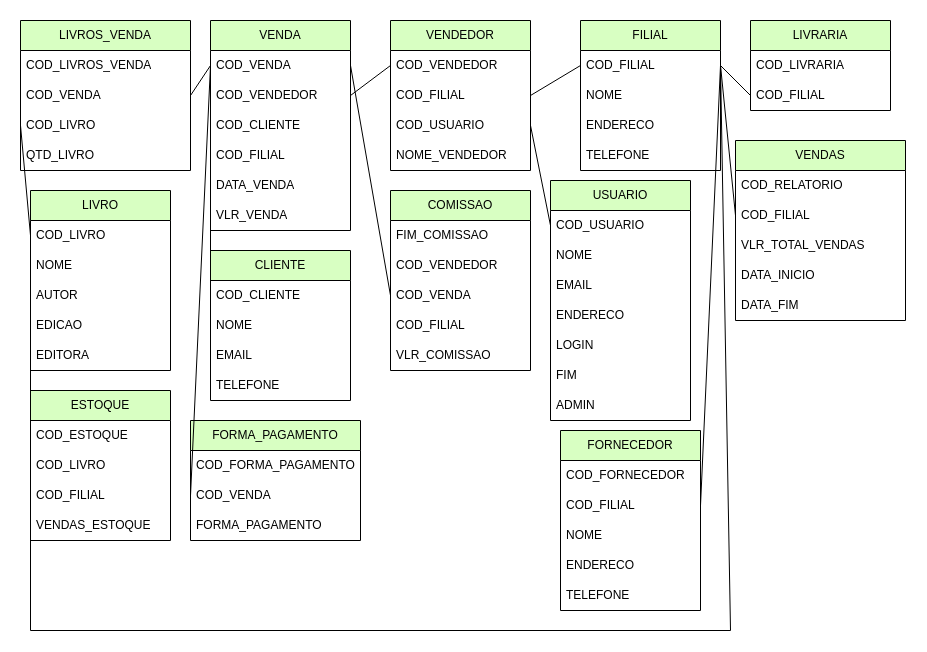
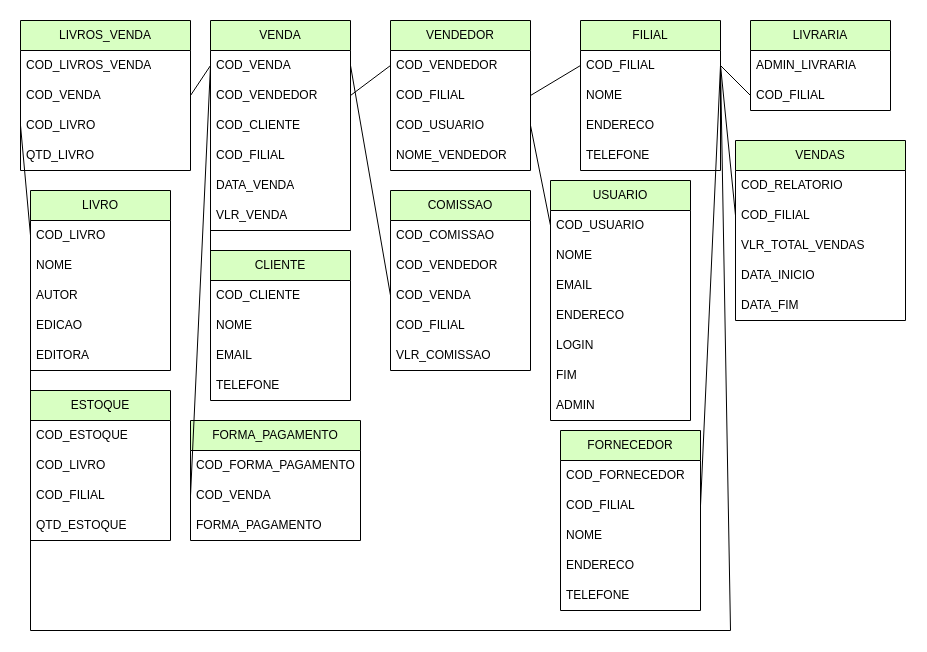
(797, 66) -> (804, 66)
(437, 236) -> (437, 236)
(84, 526) -> (73, 526)
